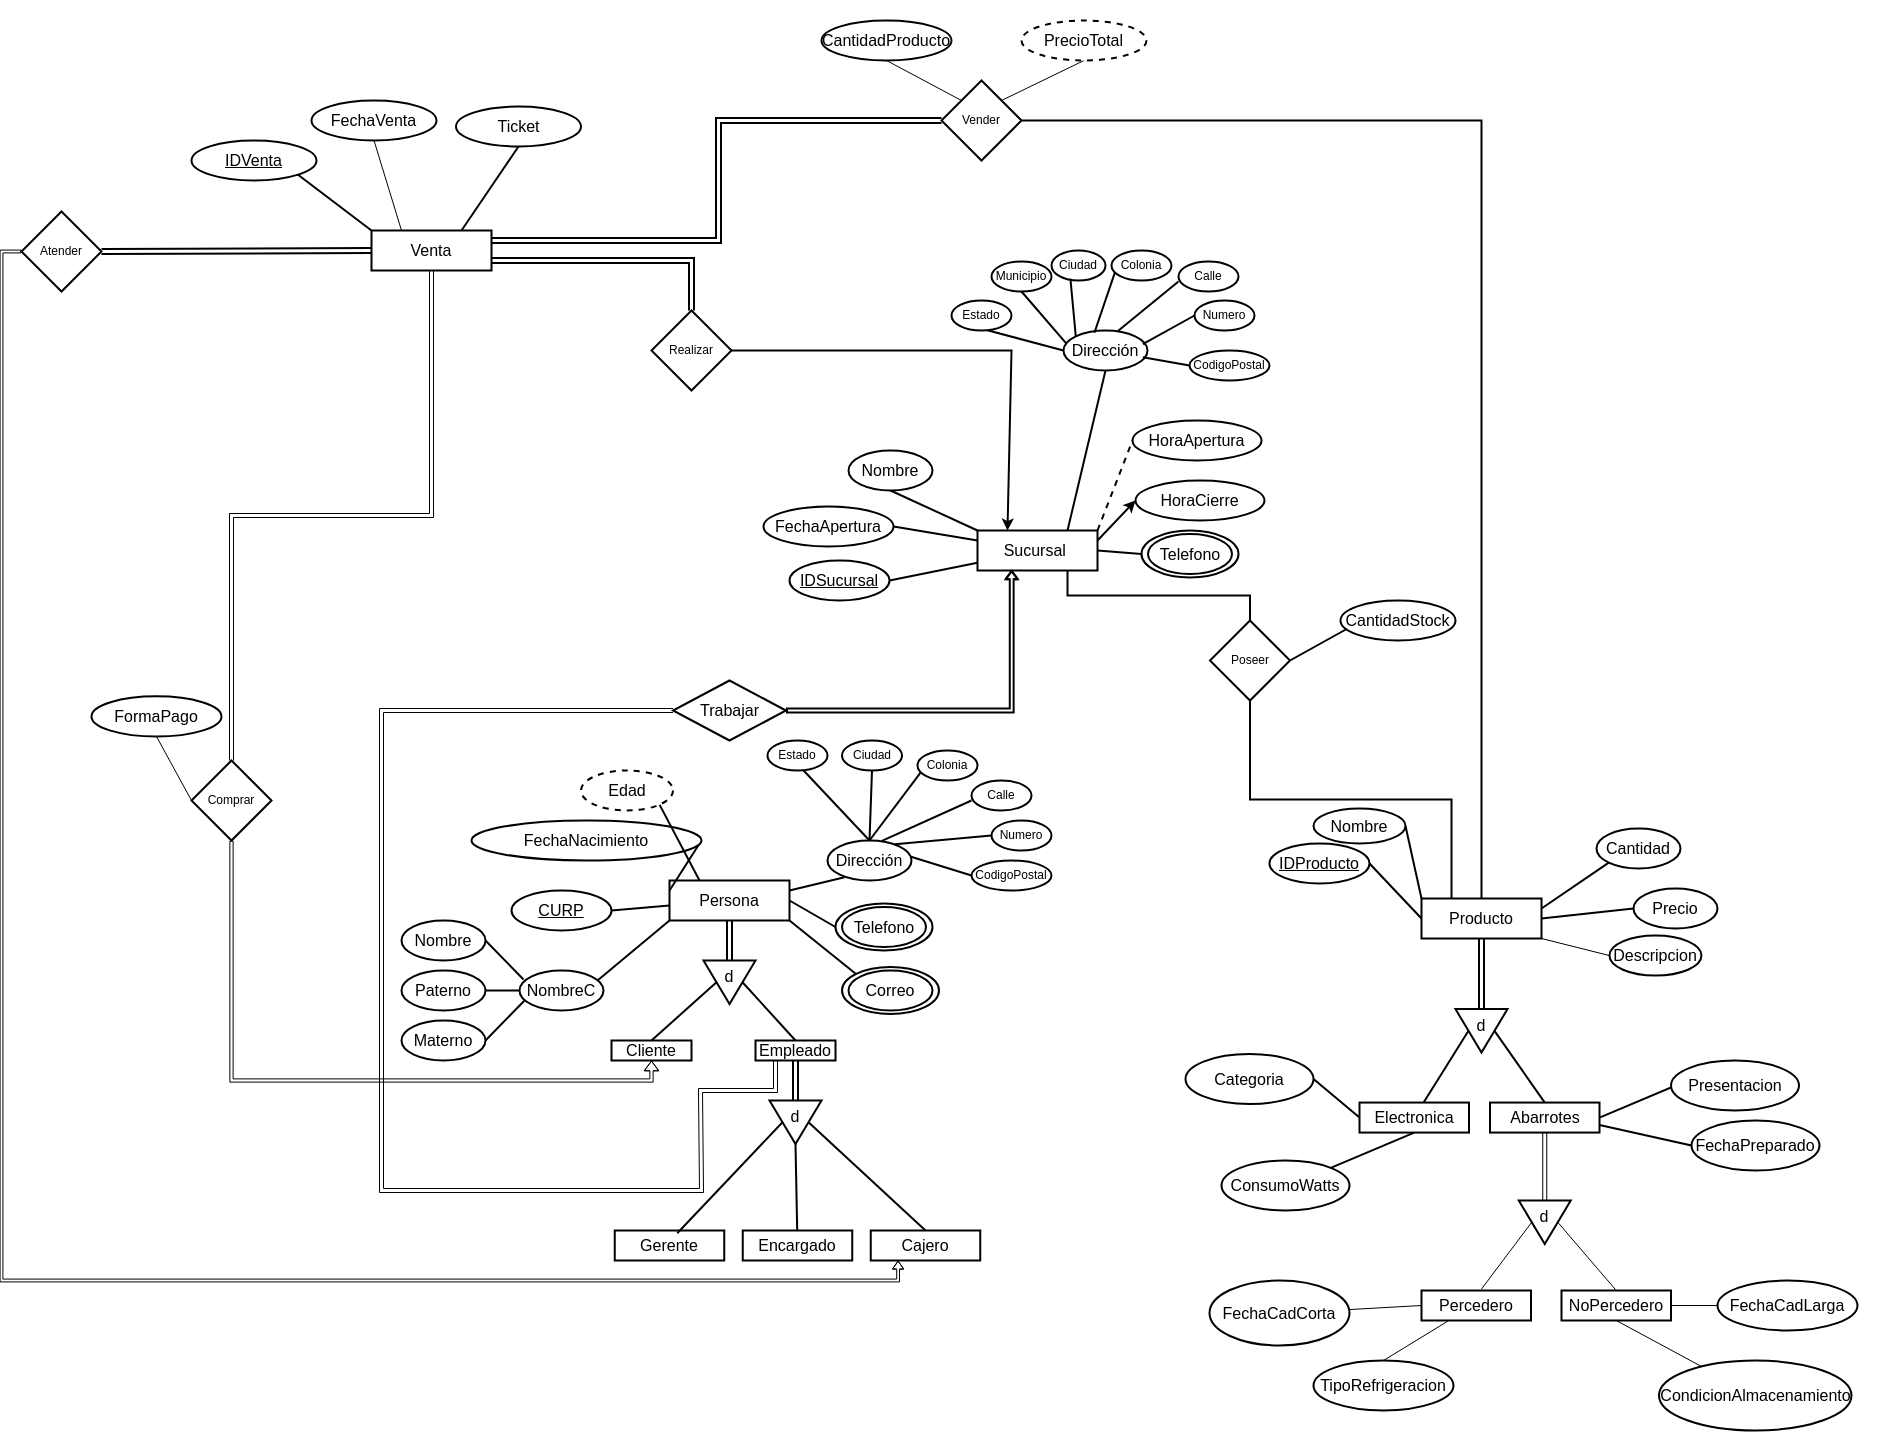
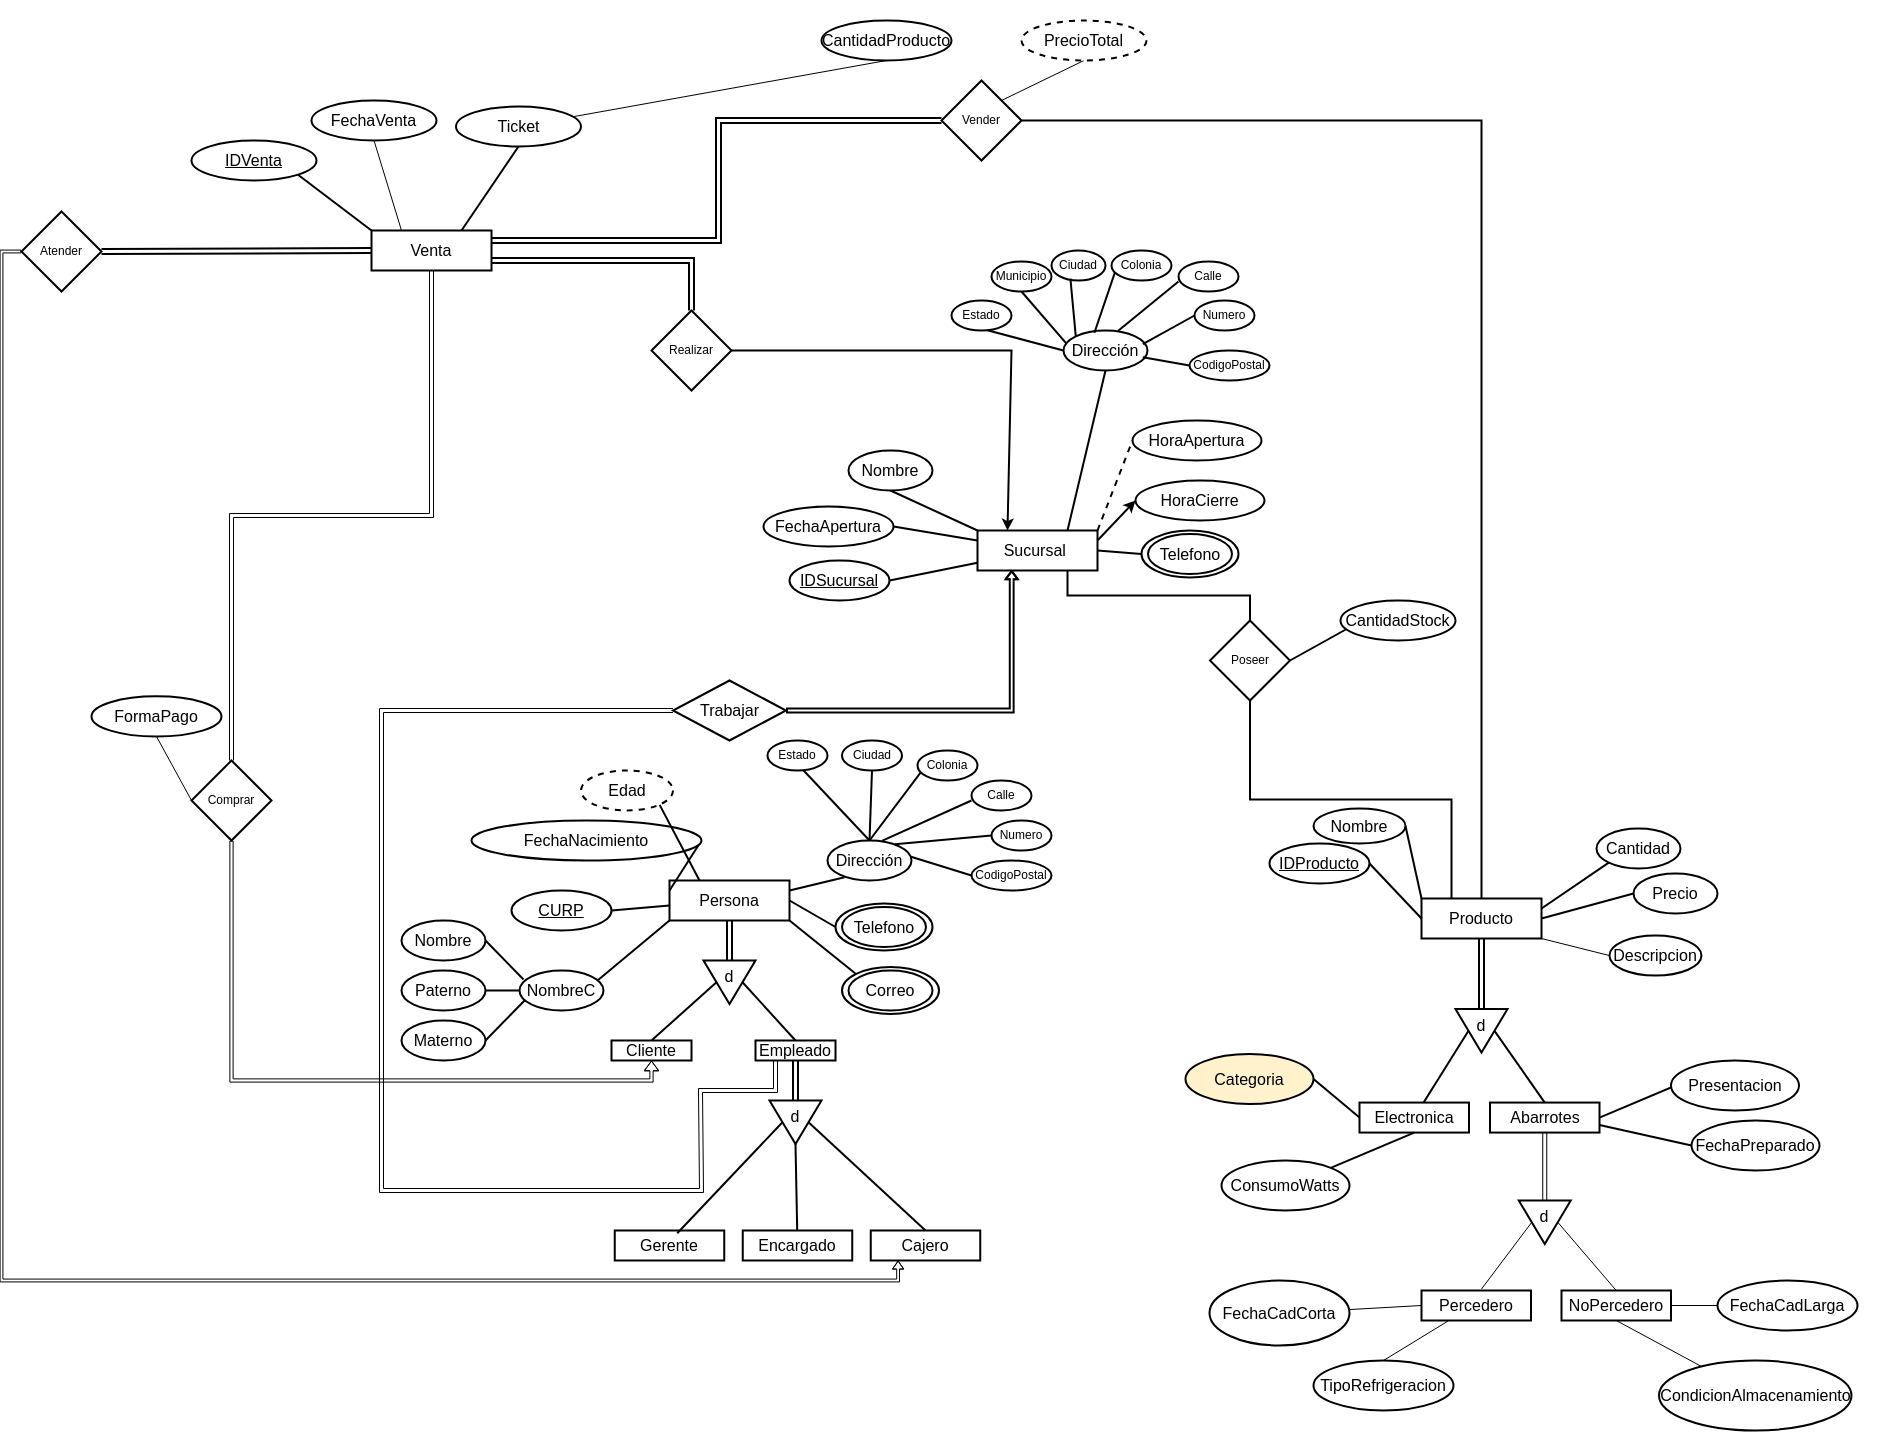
(924, 80) -> (730, 89)
(1676, 909) -> (1676, 894)
(1250, 1079) -> (1250, 1079)
